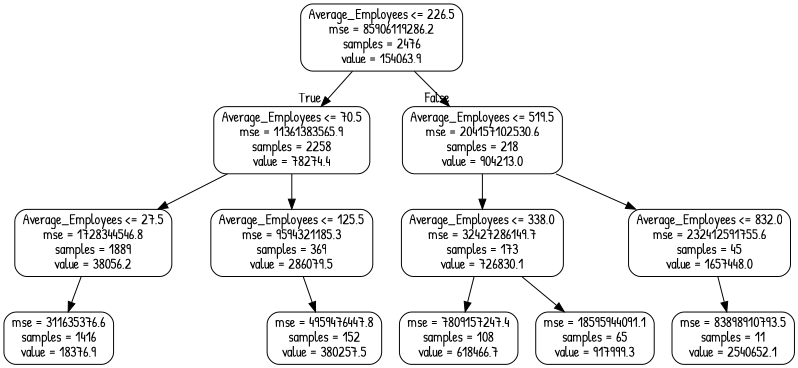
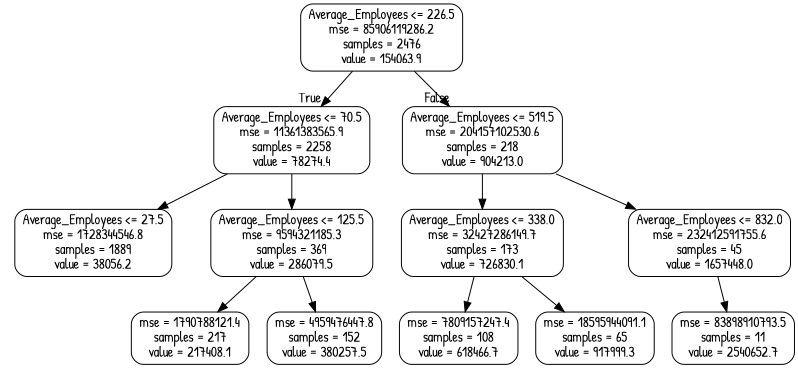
(59, 338) -> none
none -> (190, 338)
(733, 338) -> (733, 338)
